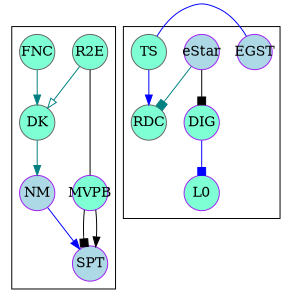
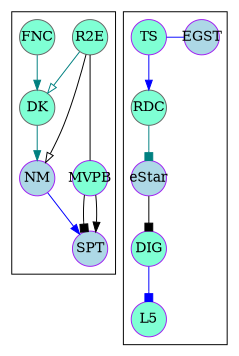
(149, 52) -> (149, 37)
(178, 83) -> (149, 138)
none -> (71, 105)
(202, 193) -> (149, 319)
